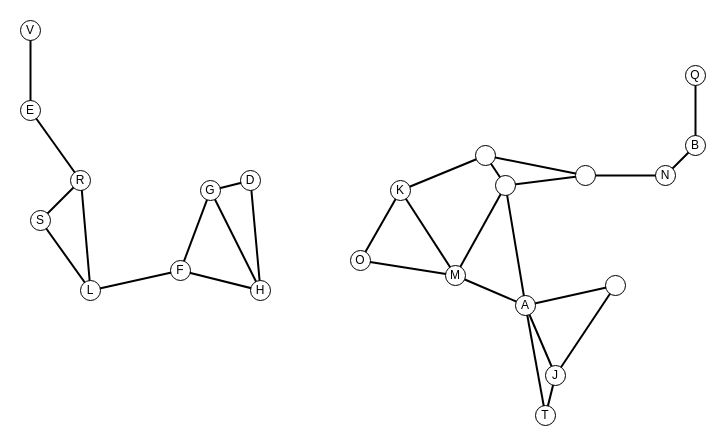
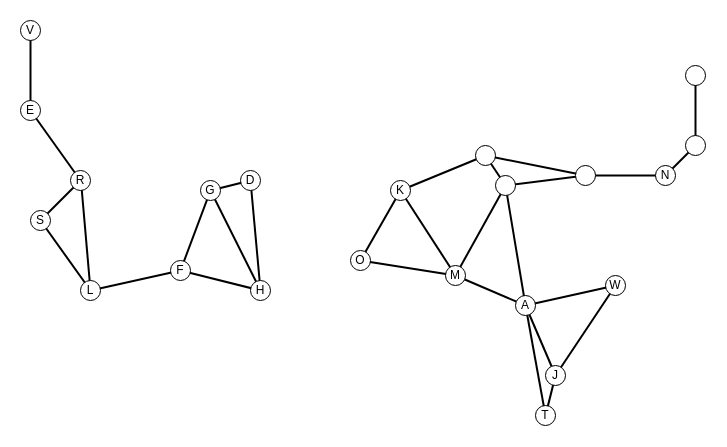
(696, 76) -> none
(696, 146) -> none
none -> (616, 286)
